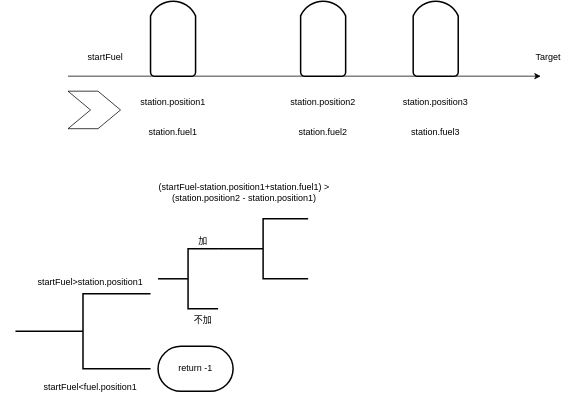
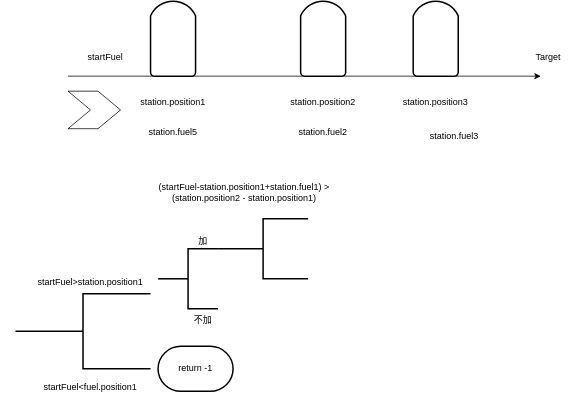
(173, 132) -> (173, 132)
(435, 132) -> (454, 136)
